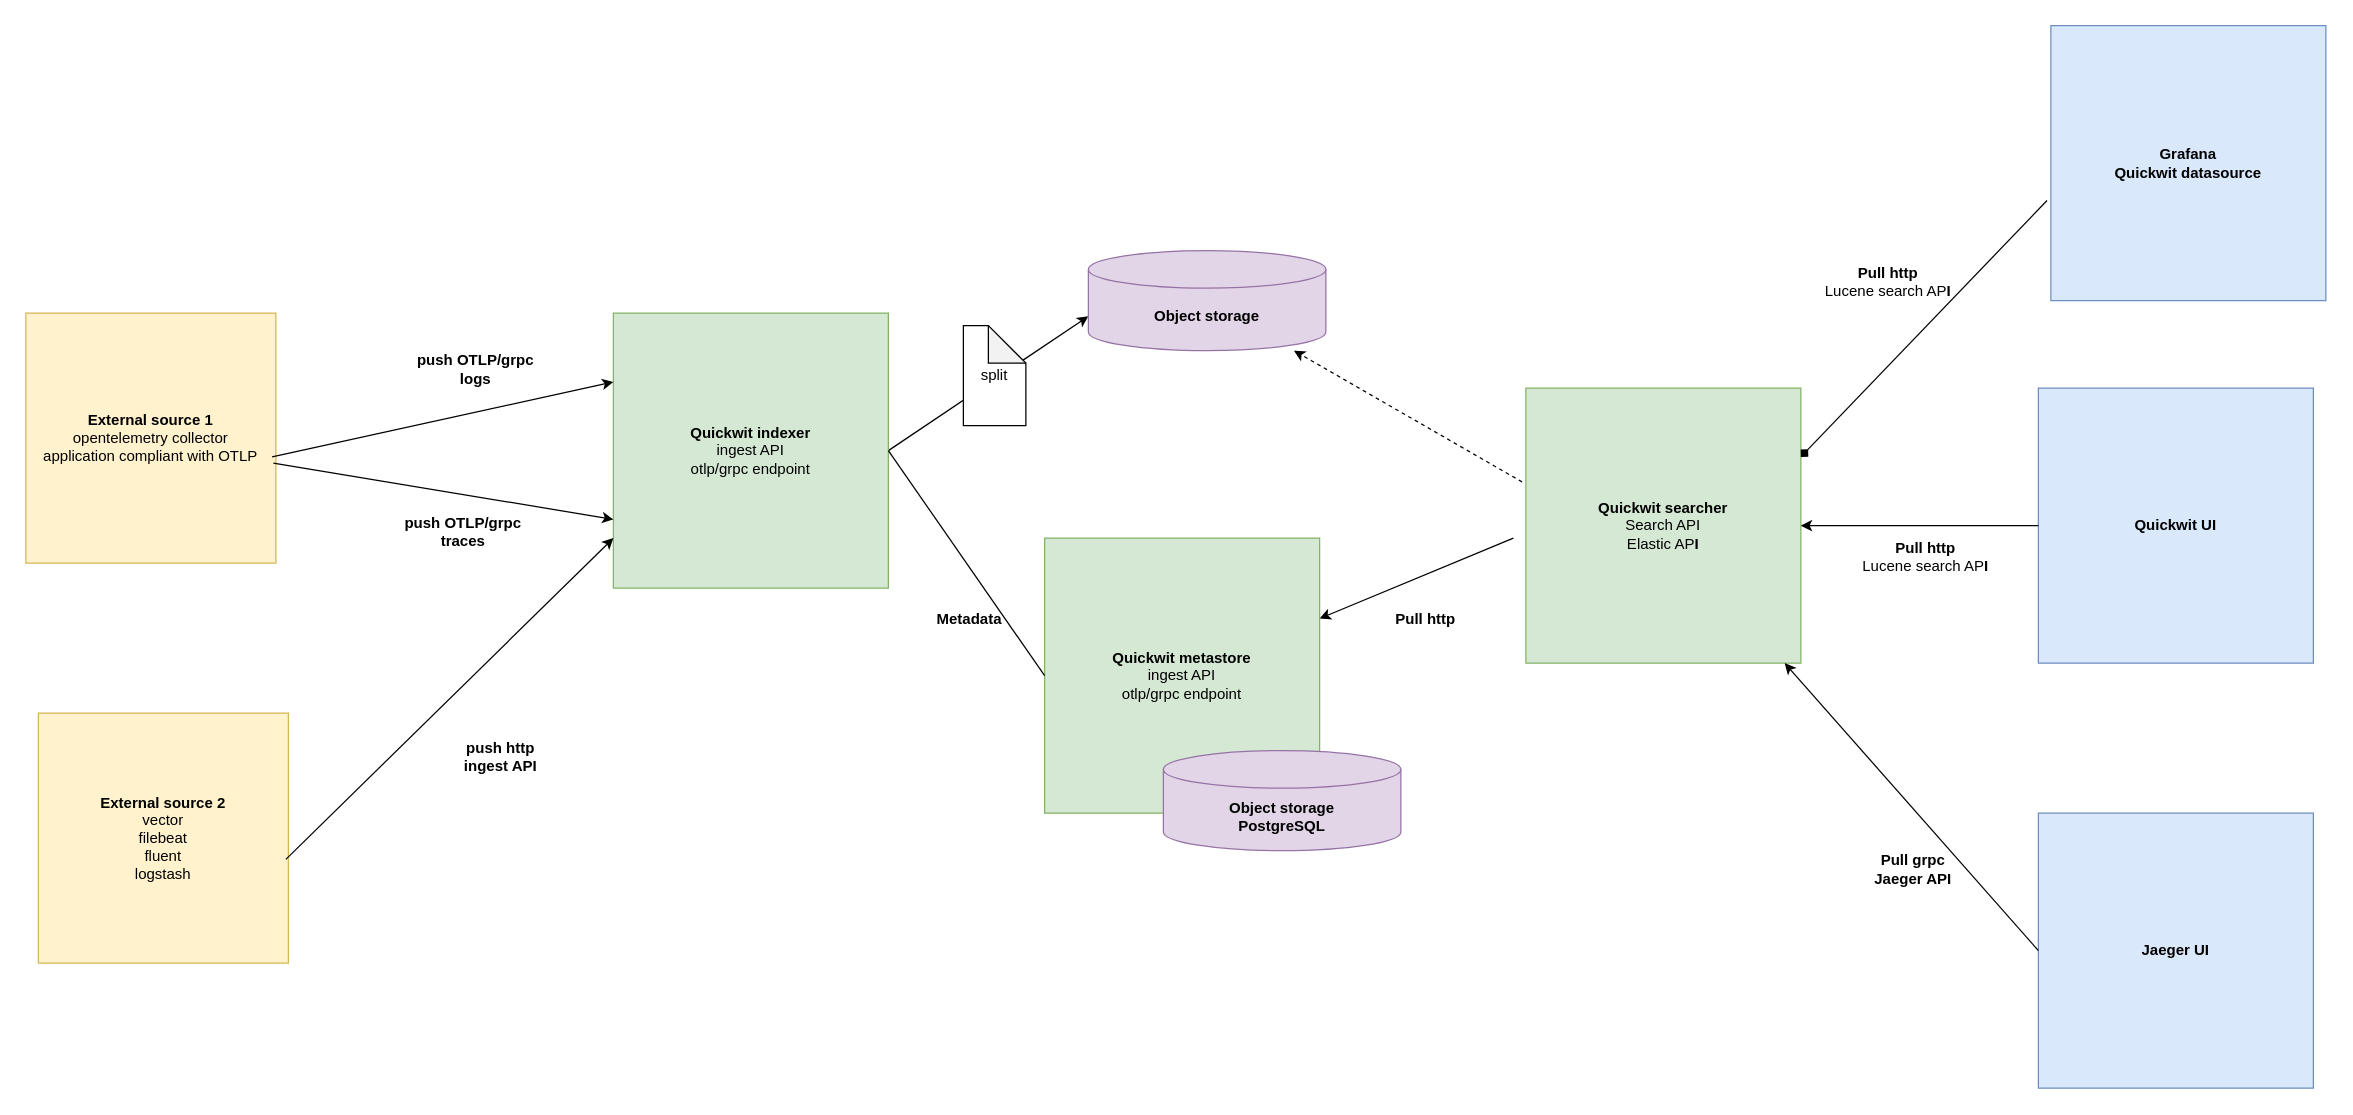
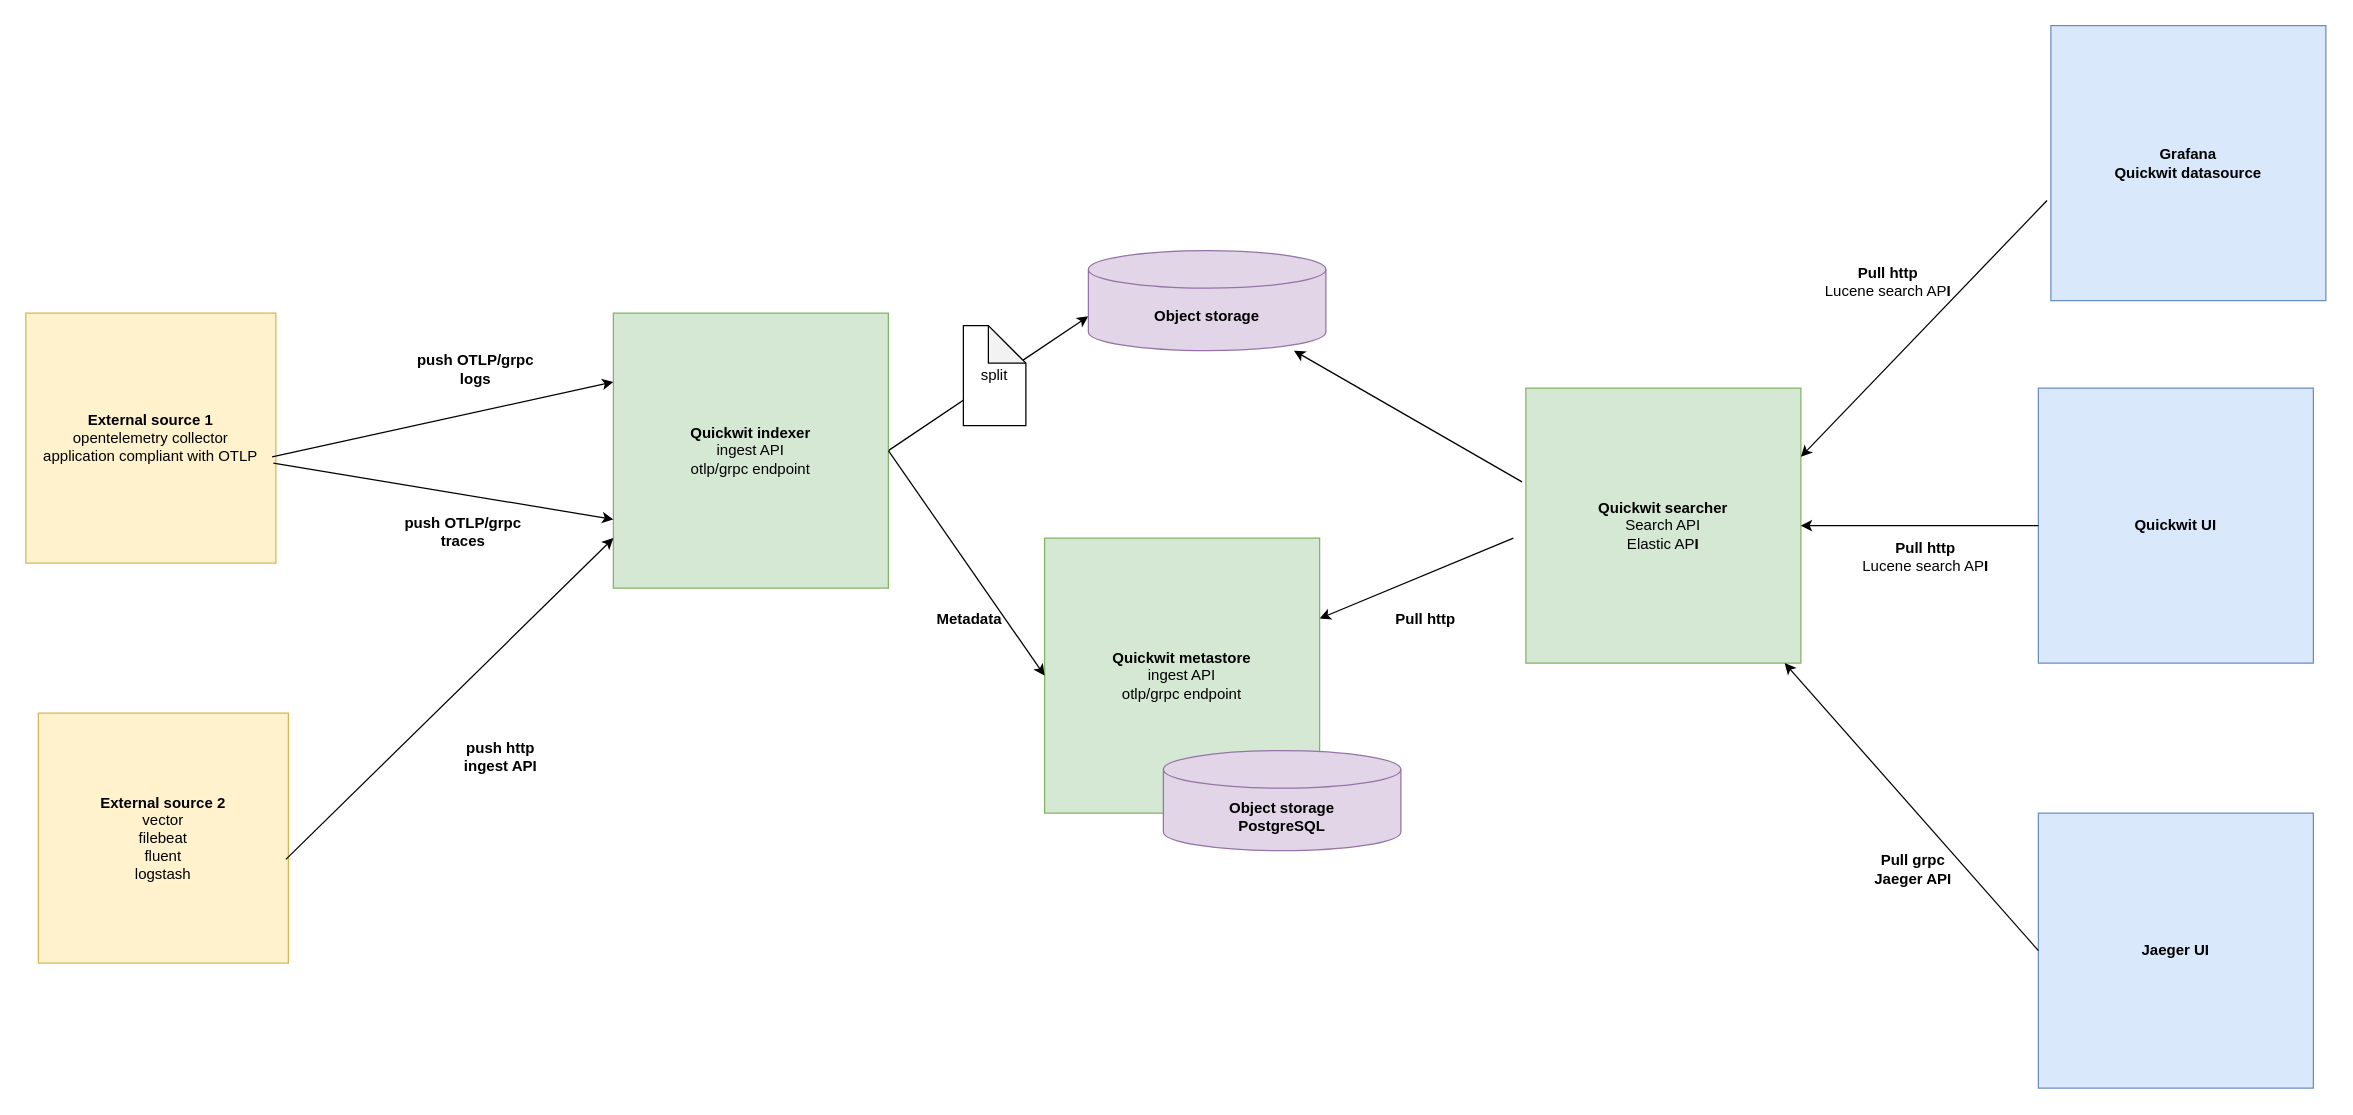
(1411, 418) -> (1411, 418)
(1808, 449) -> (1808, 450)
(1040, 670) -> (1039, 667)
